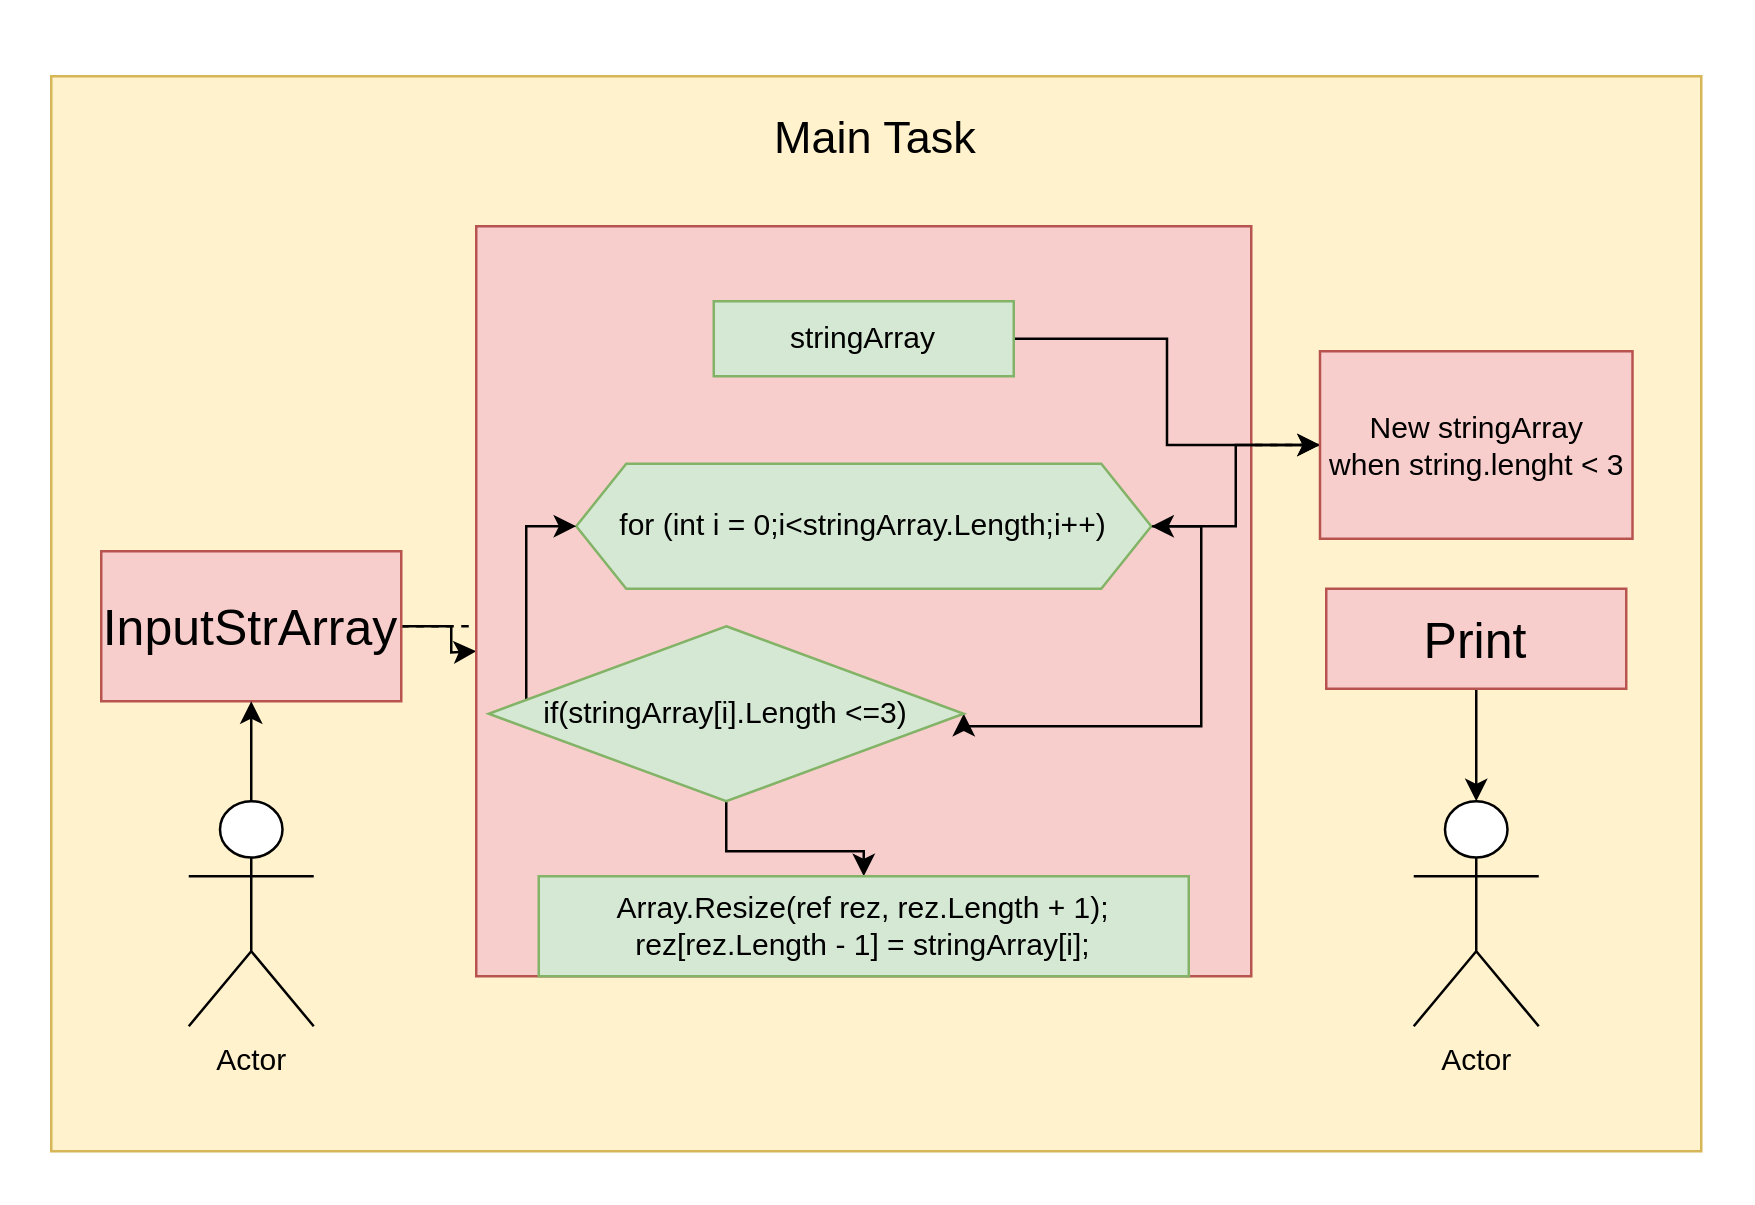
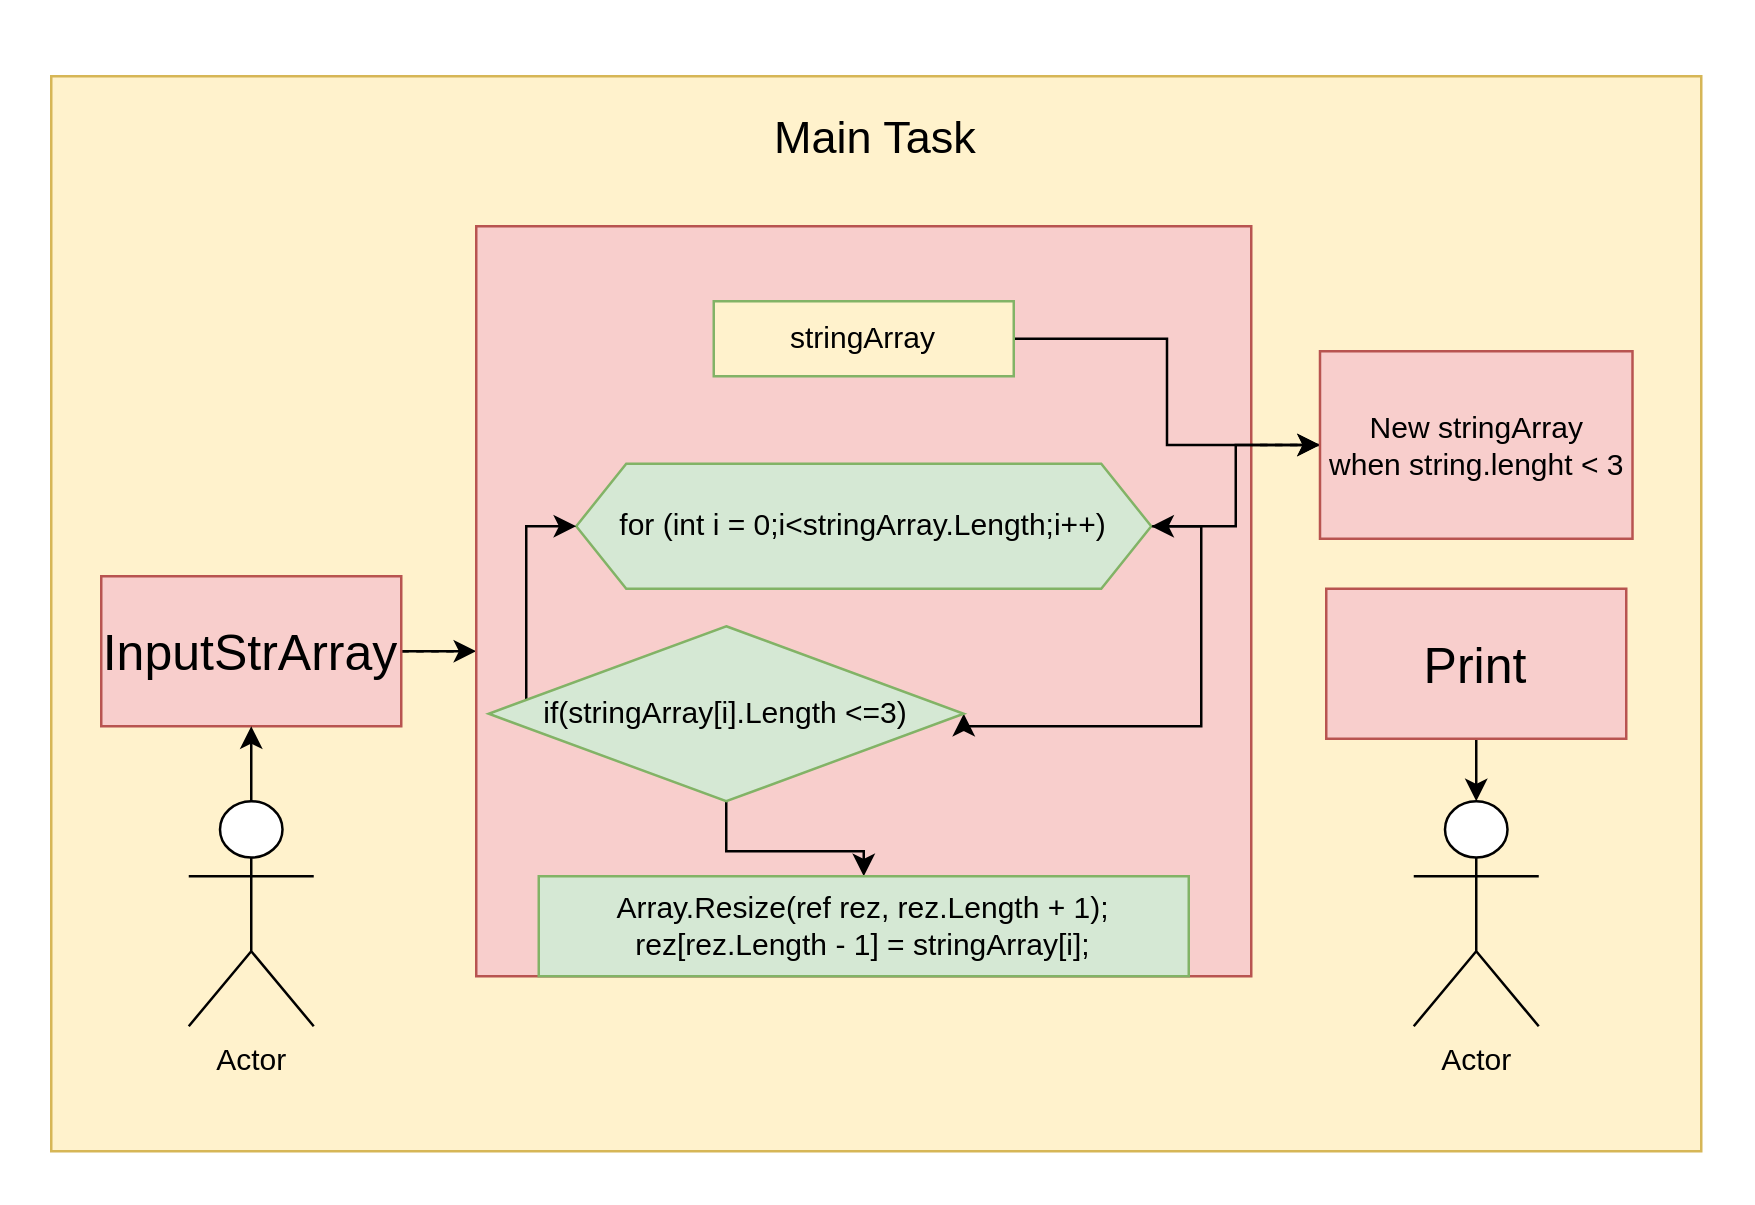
(864, 339) -> (864, 339)
(251, 626) -> (251, 651)
(1476, 639) -> (1476, 664)
